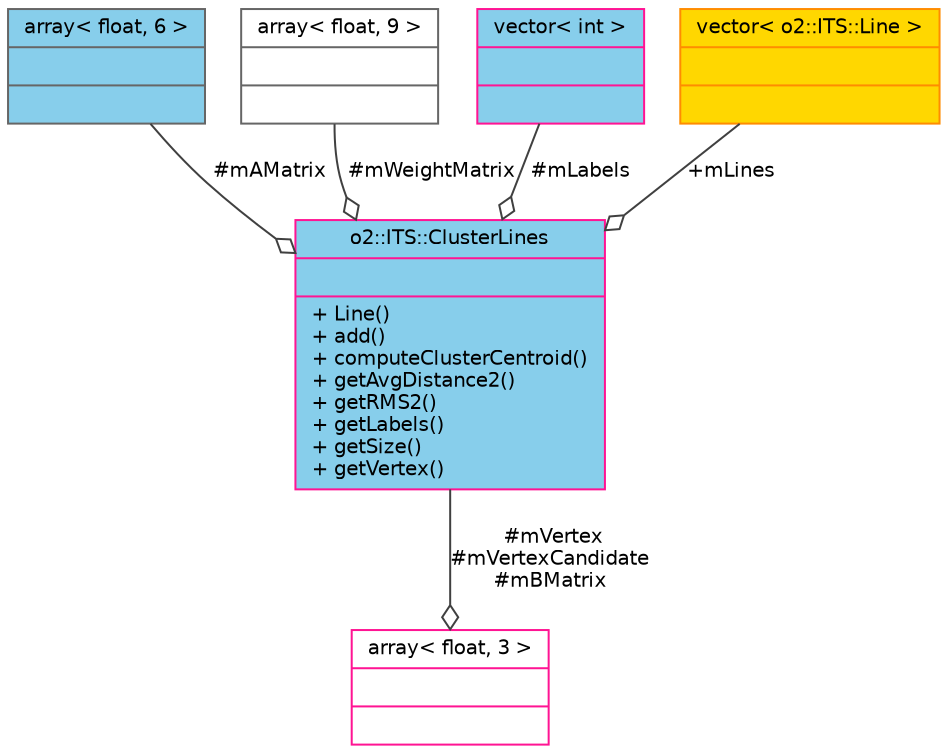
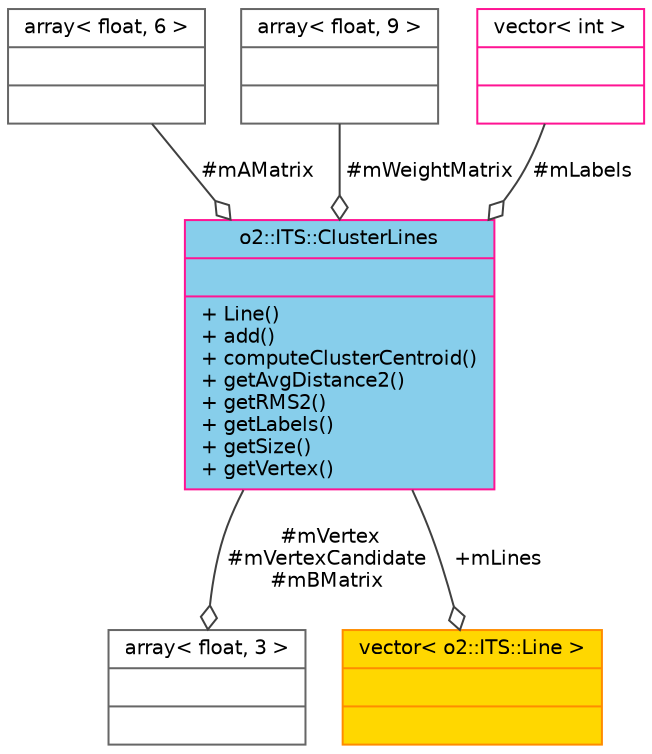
(107, 66) -> (107, 66)
(561, 66) -> (561, 66)
(682, 169) -> (436, 547)
(450, 687) -> (207, 687)
